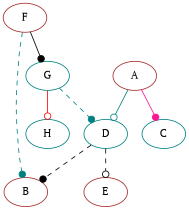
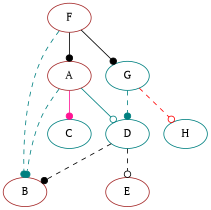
none -> (69, 44)
(48, 102) -> (154, 103)
none -> (37, 128)
